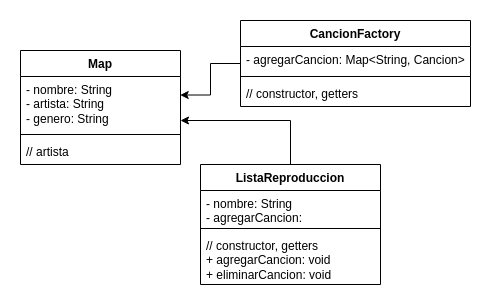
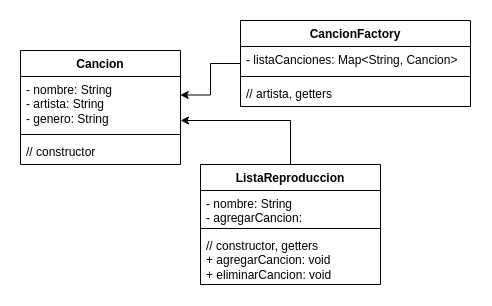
(101, 65) -> (101, 65)
(357, 68) -> (357, 68)
(319, 95) -> (304, 95)
(57, 153) -> (72, 153)
